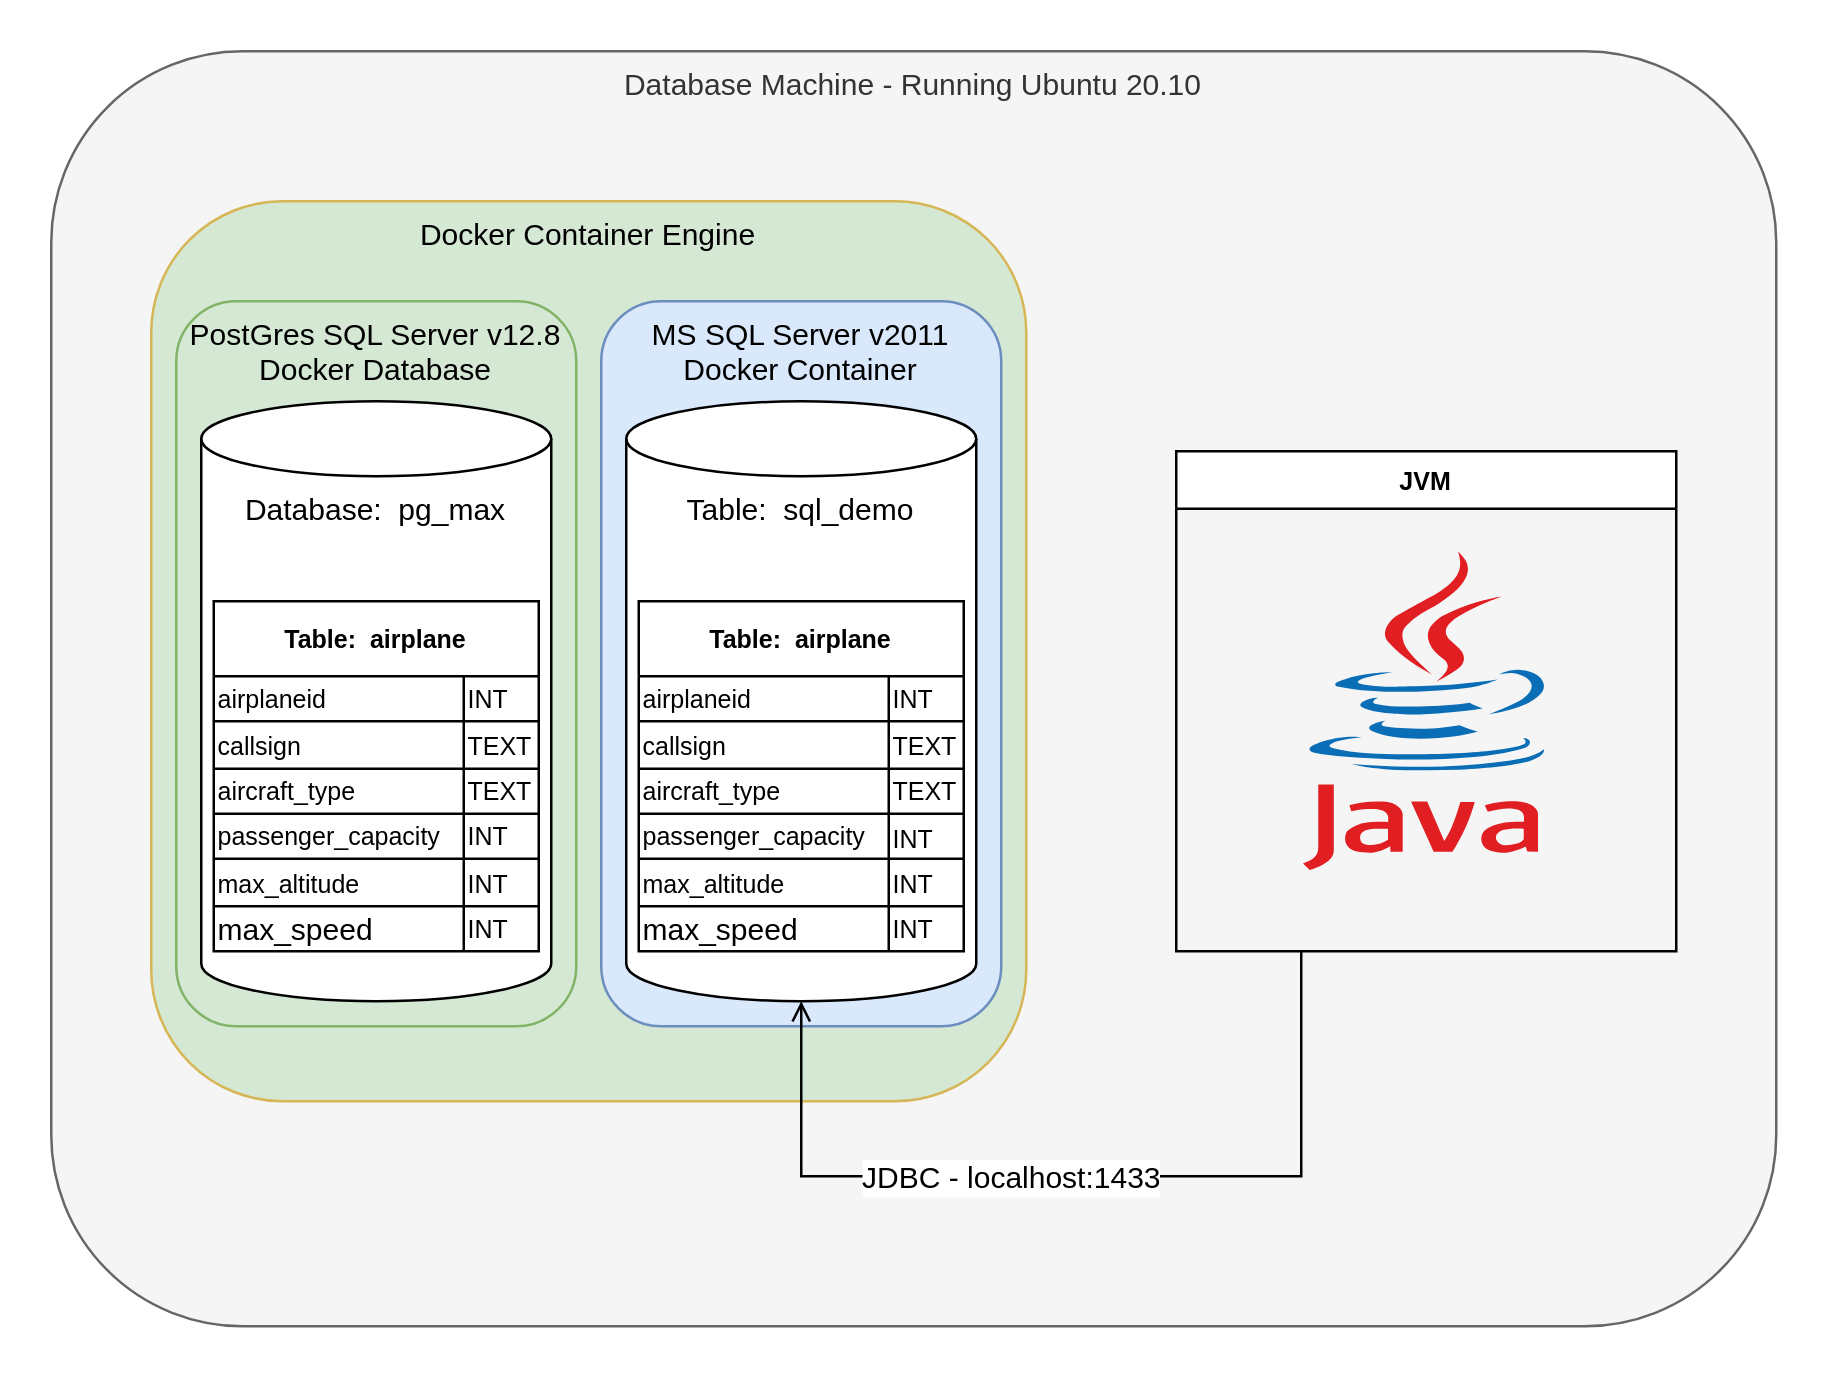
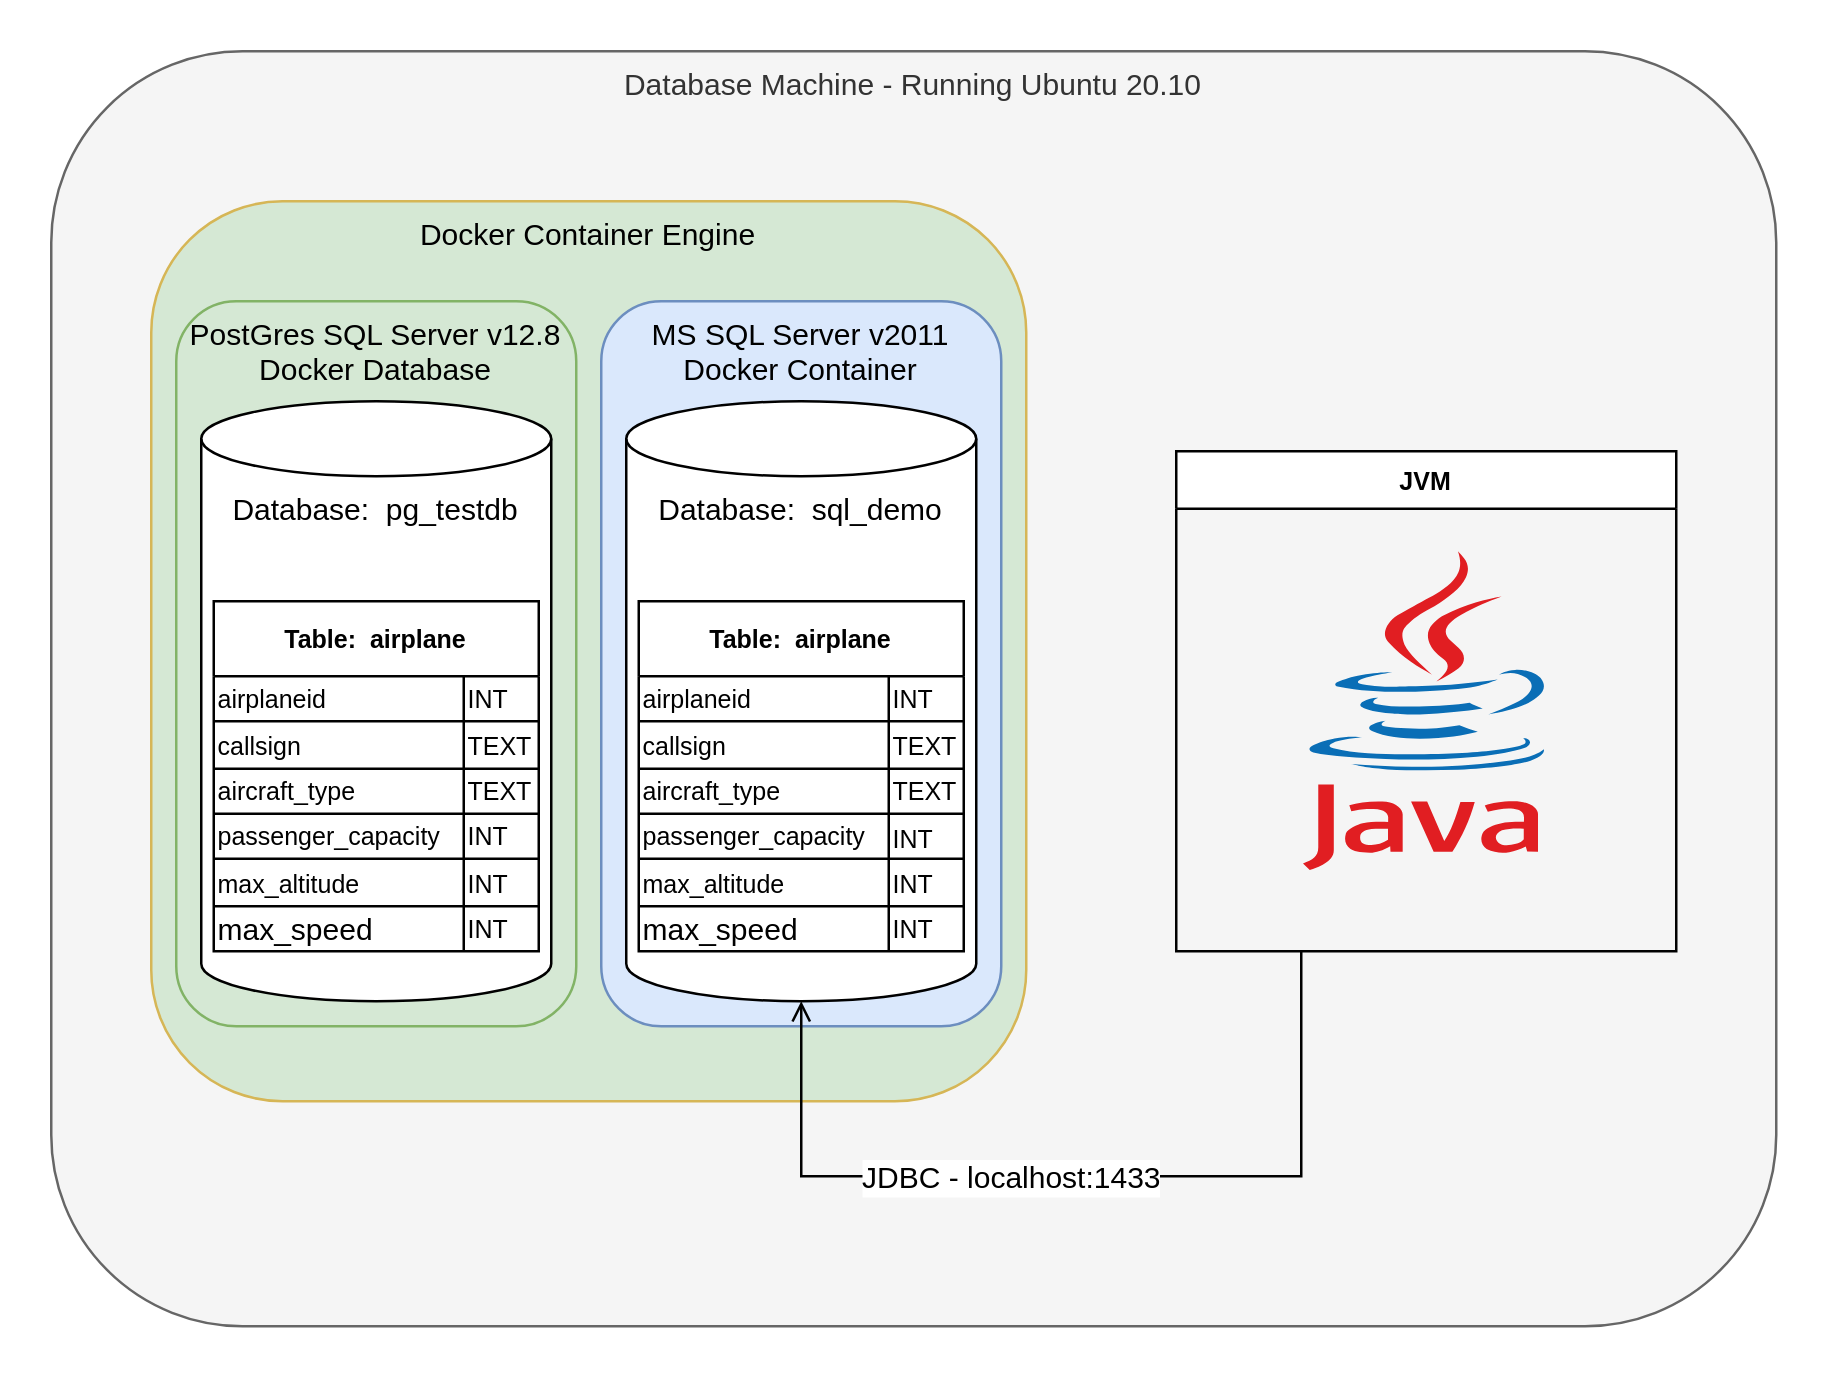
(376, 512) -> (376, 512)
(801, 512) -> (801, 512)
